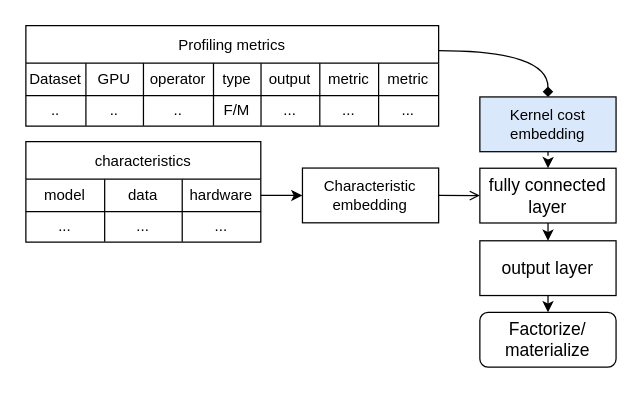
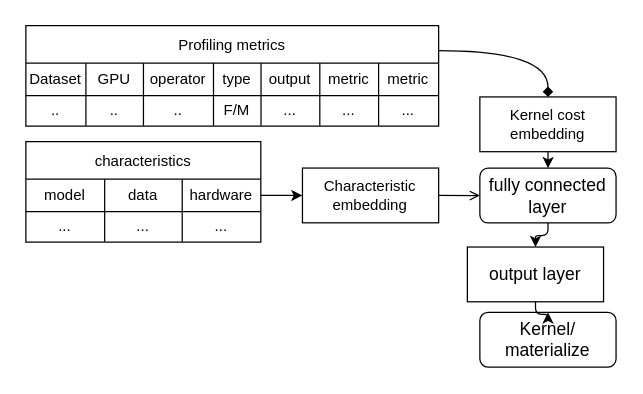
(548, 124) -> (548, 124)
(548, 160) -> (548, 160)
(548, 195) -> (548, 195)
(548, 268) -> (535, 274)
(548, 339) -> (548, 339)
